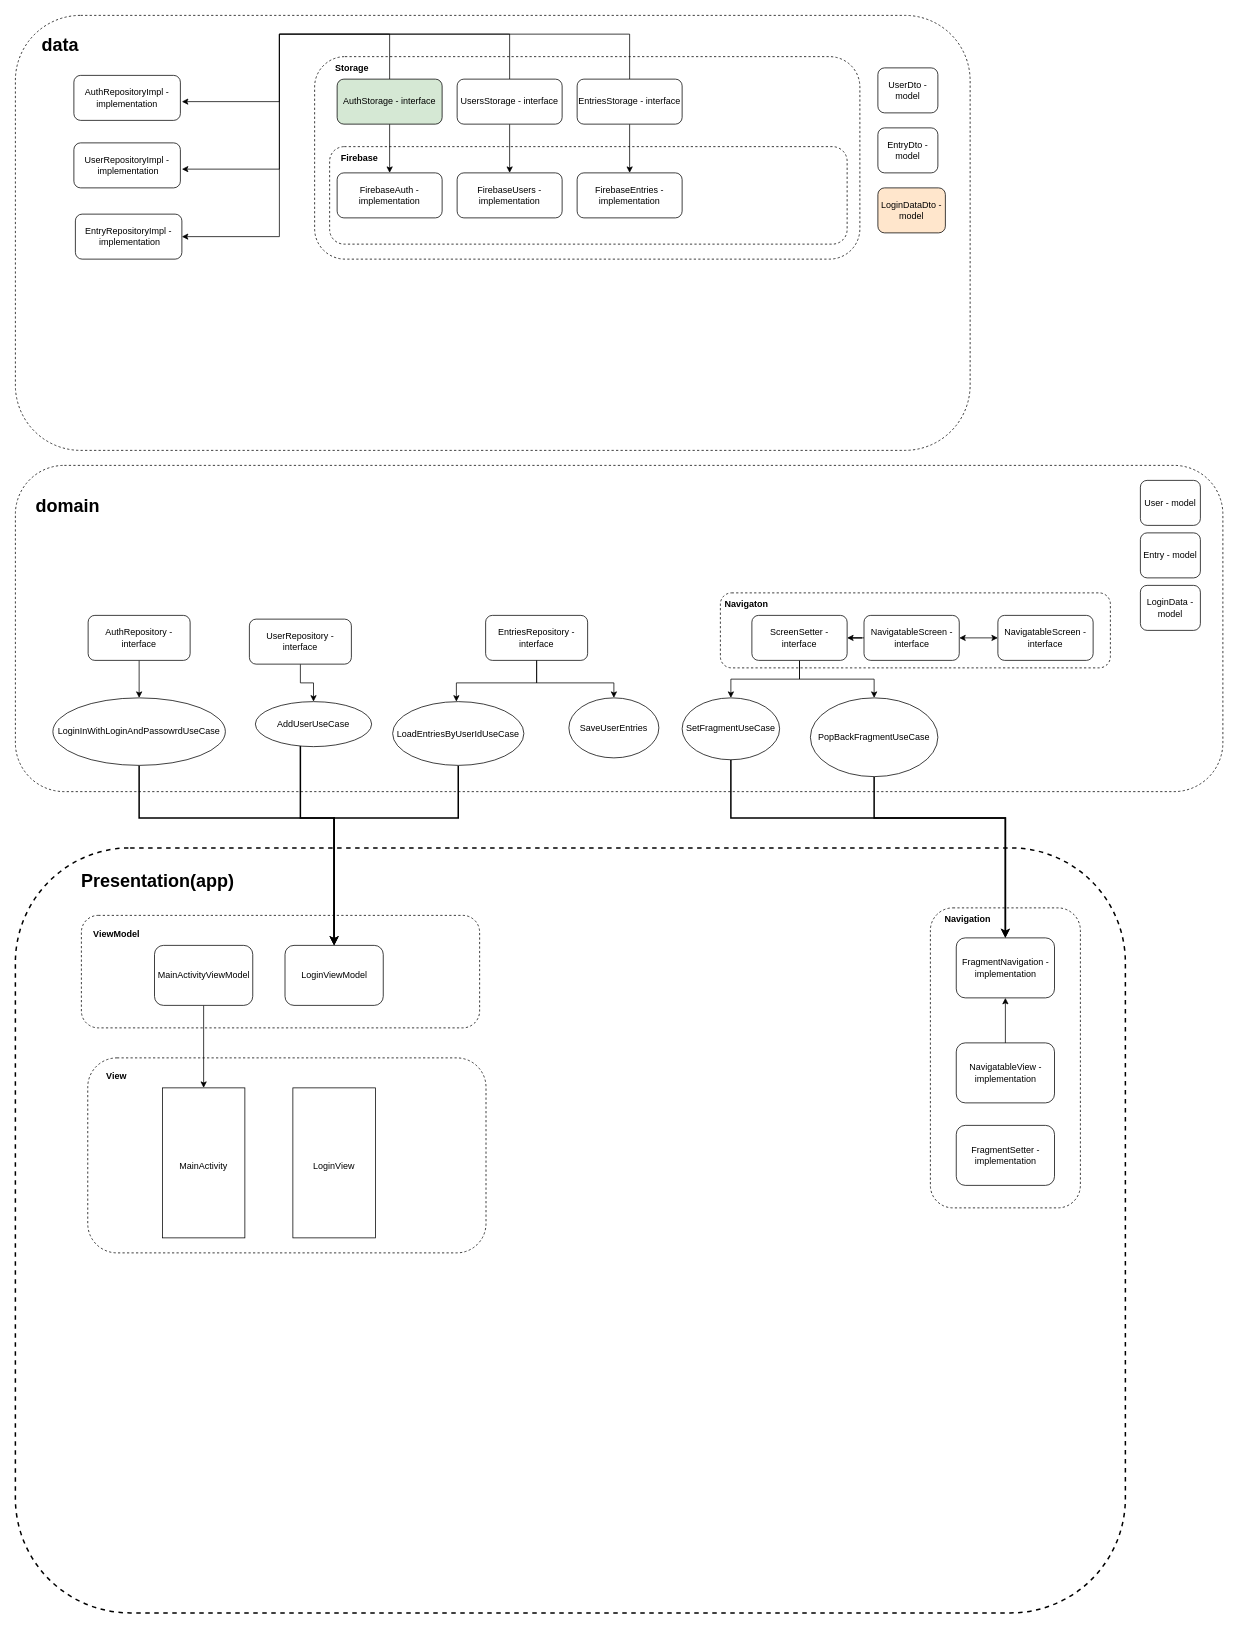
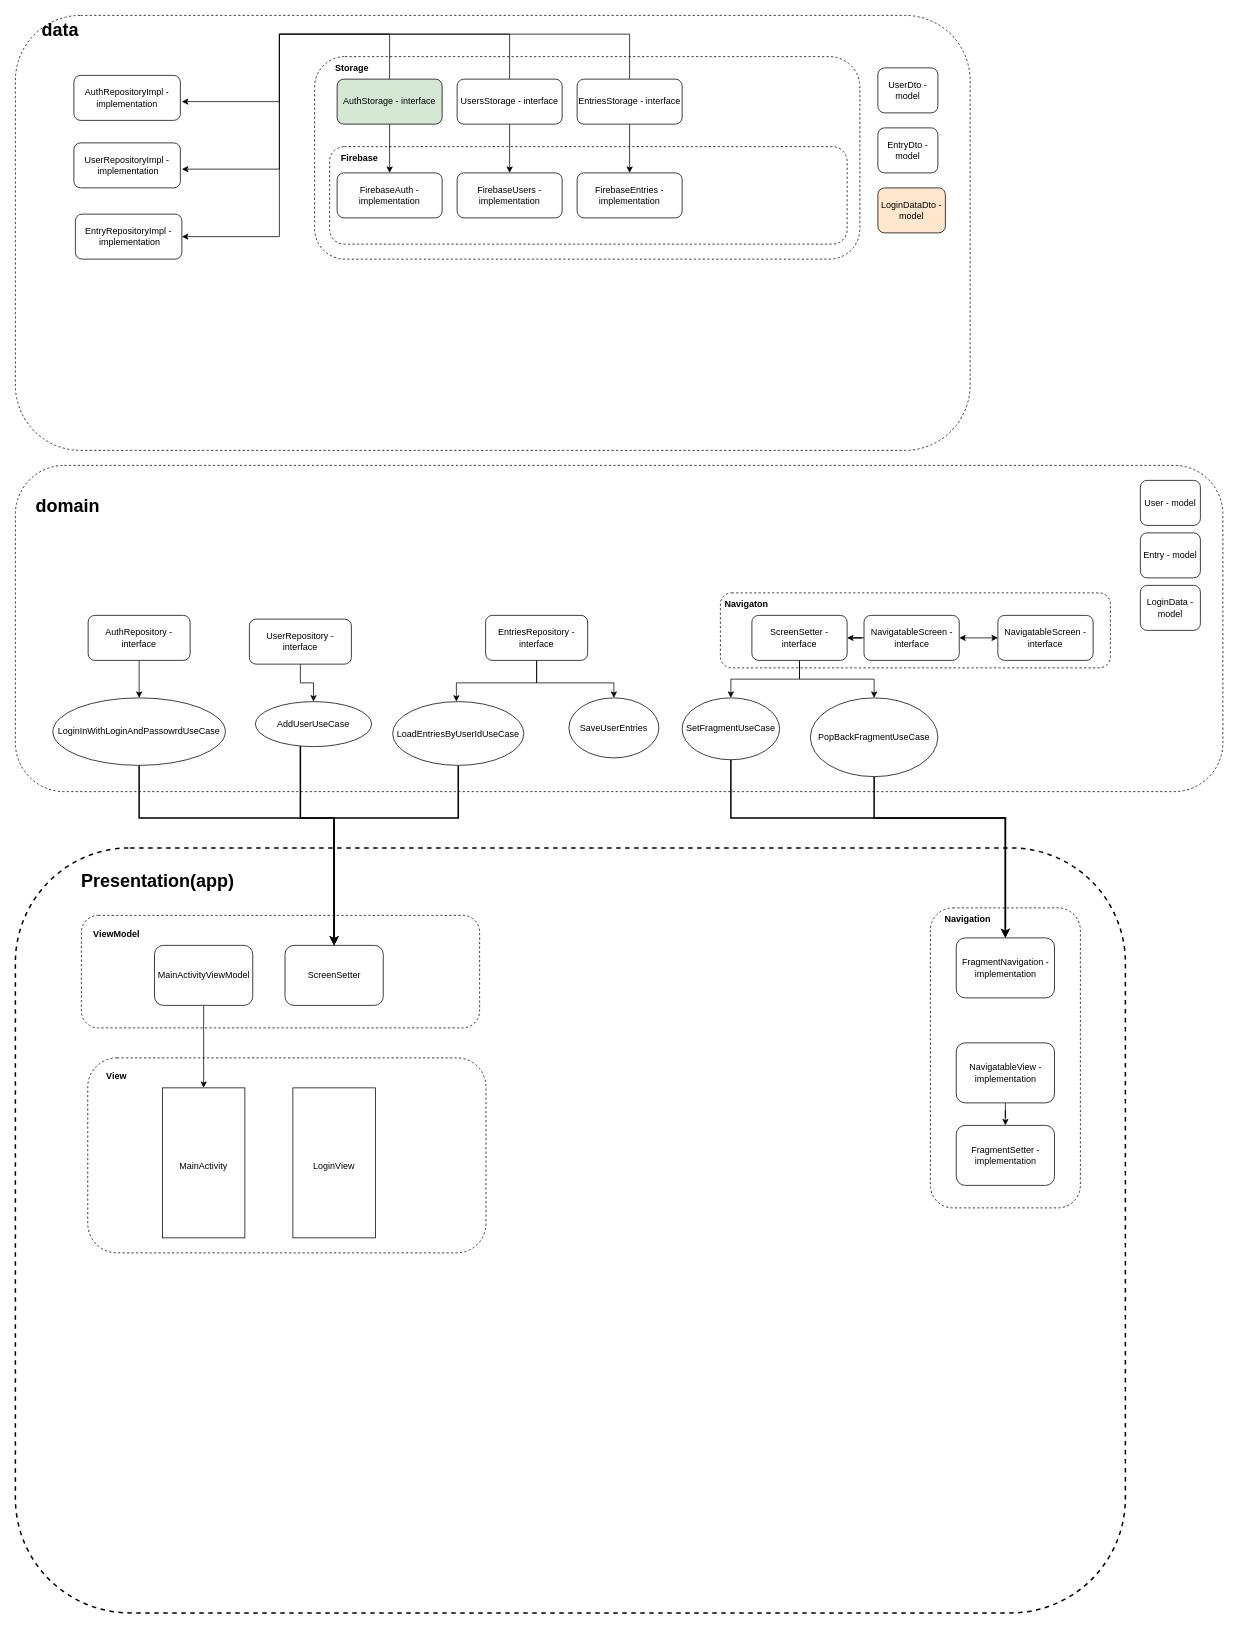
(60, 45) -> (60, 30)
(335, 975) -> (335, 975)
(1005, 1023) -> (1005, 1117)
